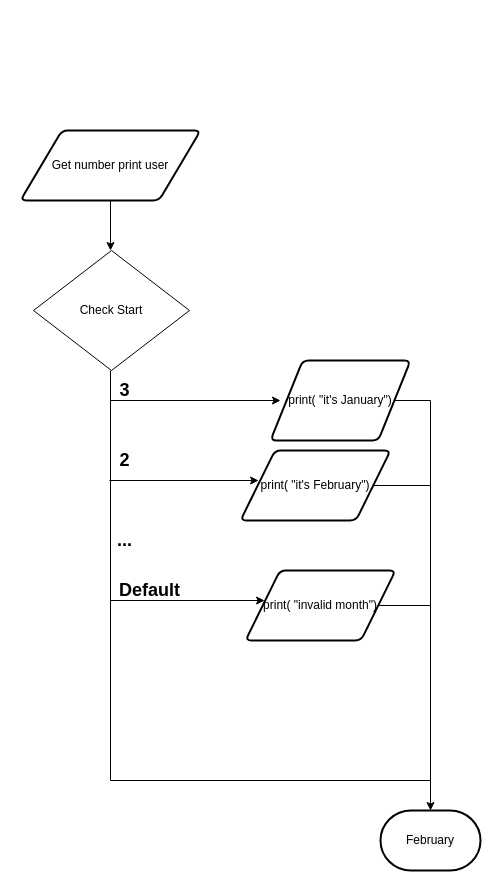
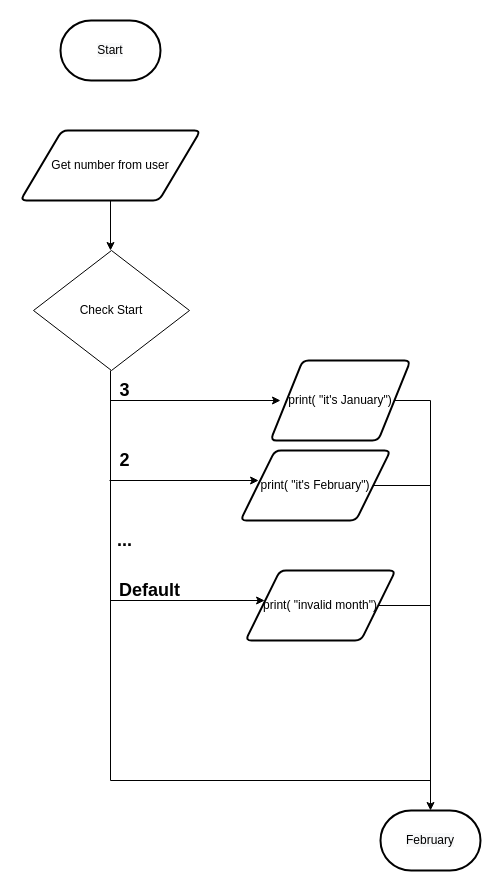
none -> (111, 51)
(111, 166) -> (111, 166)
